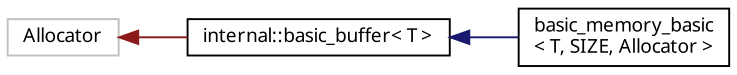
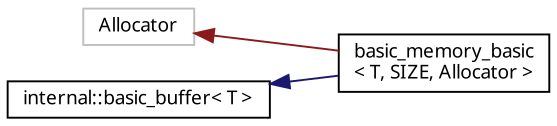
(163, 37) -> (276, 43)
